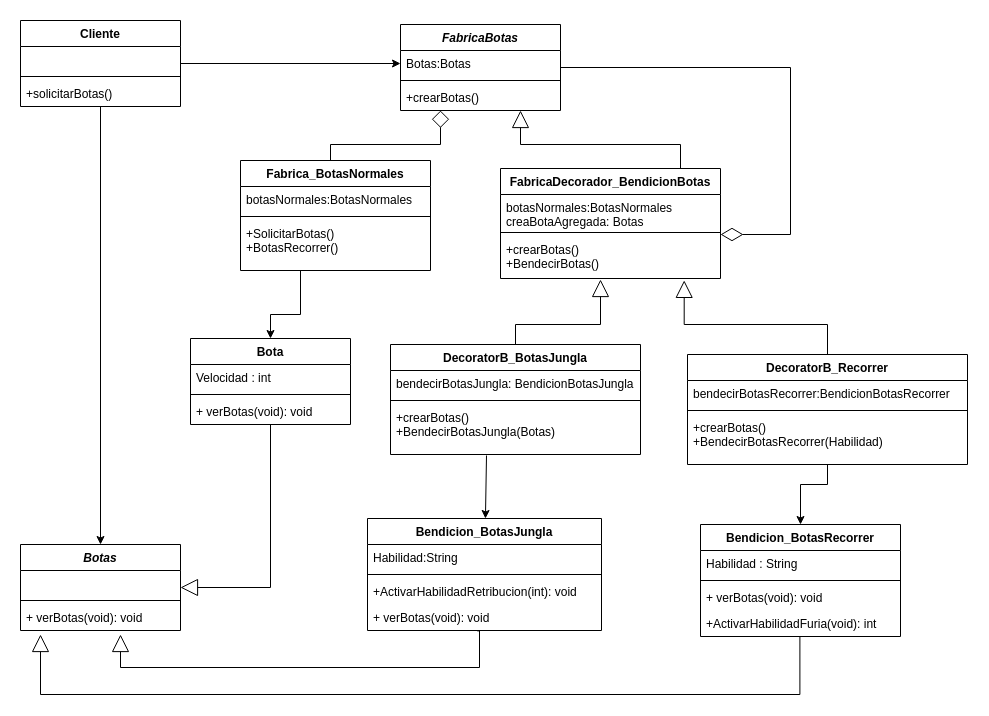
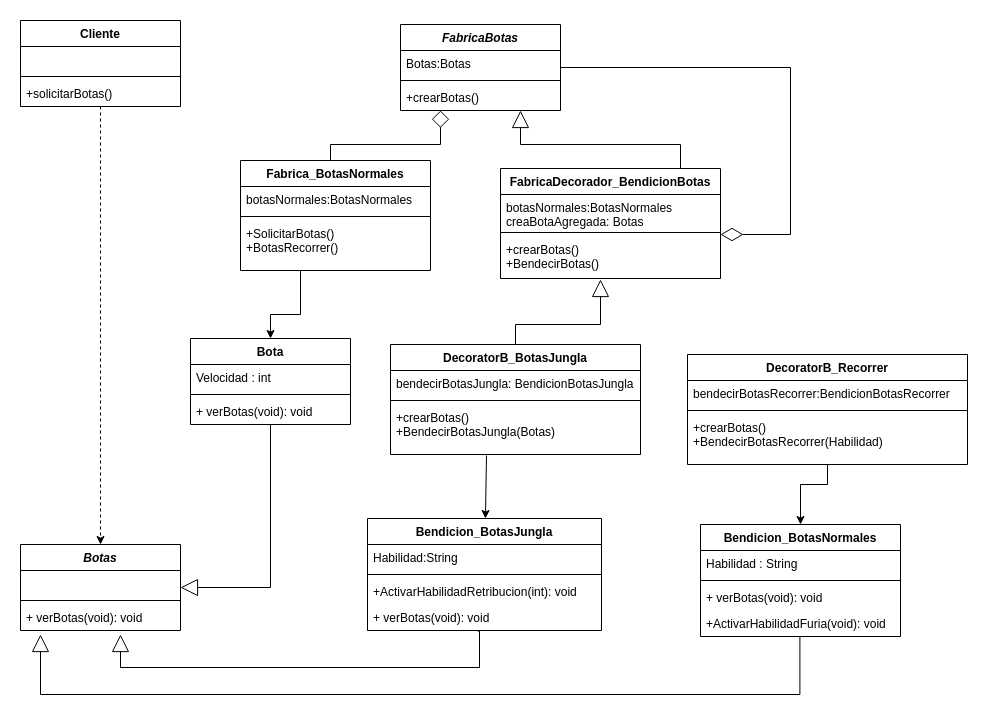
(288, 64) -> none
(101, 323) -> (101, 323)
(758, 325) -> none
(800, 538) -> (800, 538)
(803, 624) -> (806, 624)
